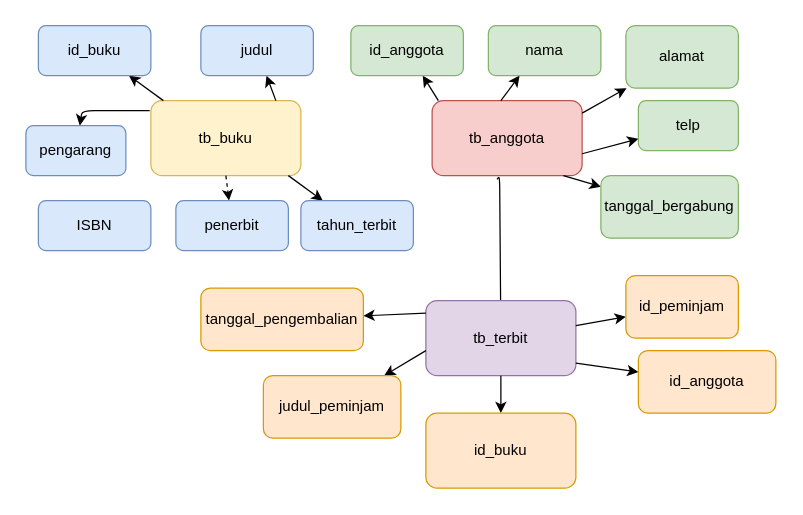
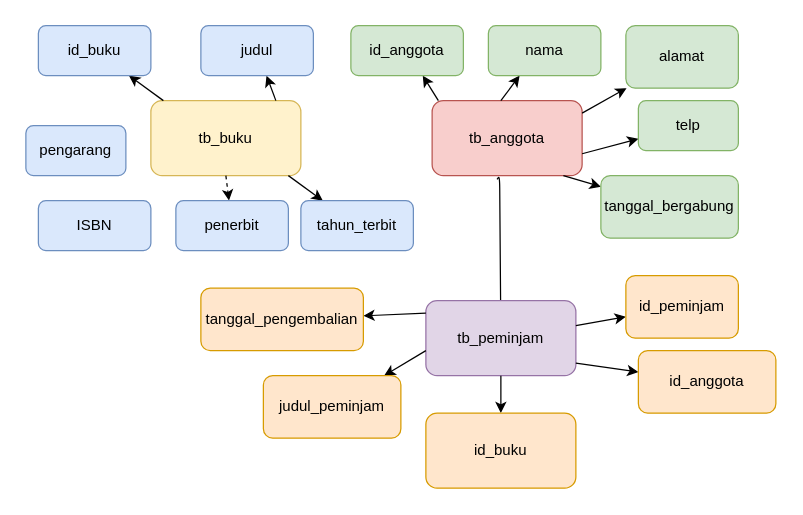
(114, 111) -> none
(501, 338) -> (501, 338)
